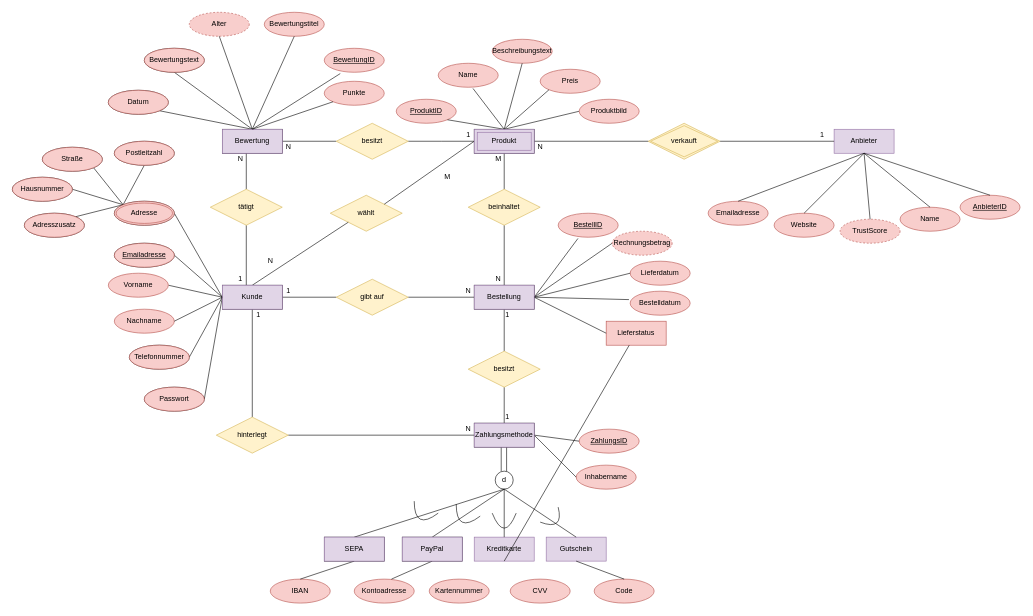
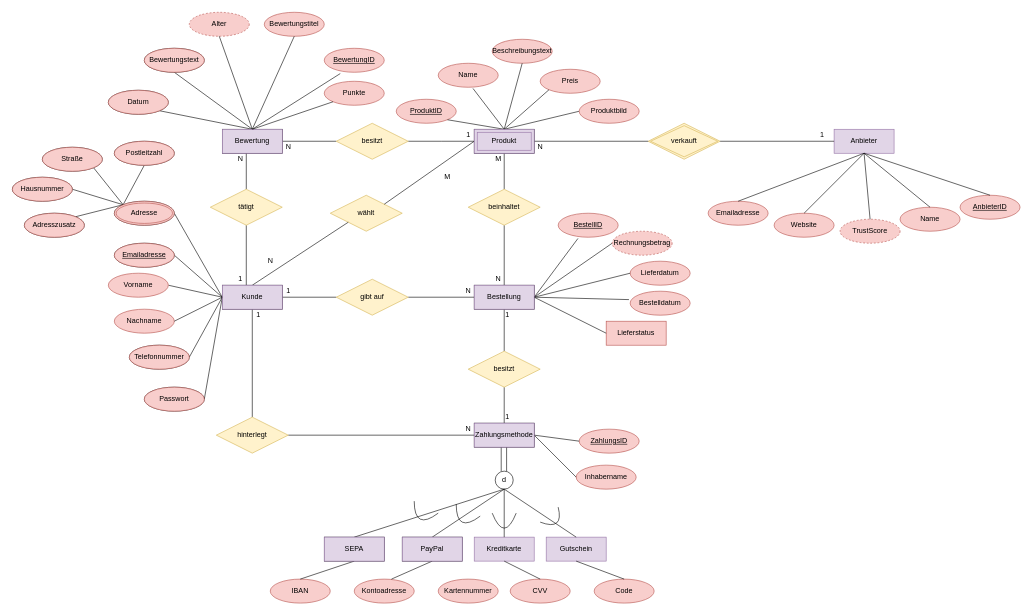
(567, 454) -> (522, 570)
(459, 591) -> (468, 591)
